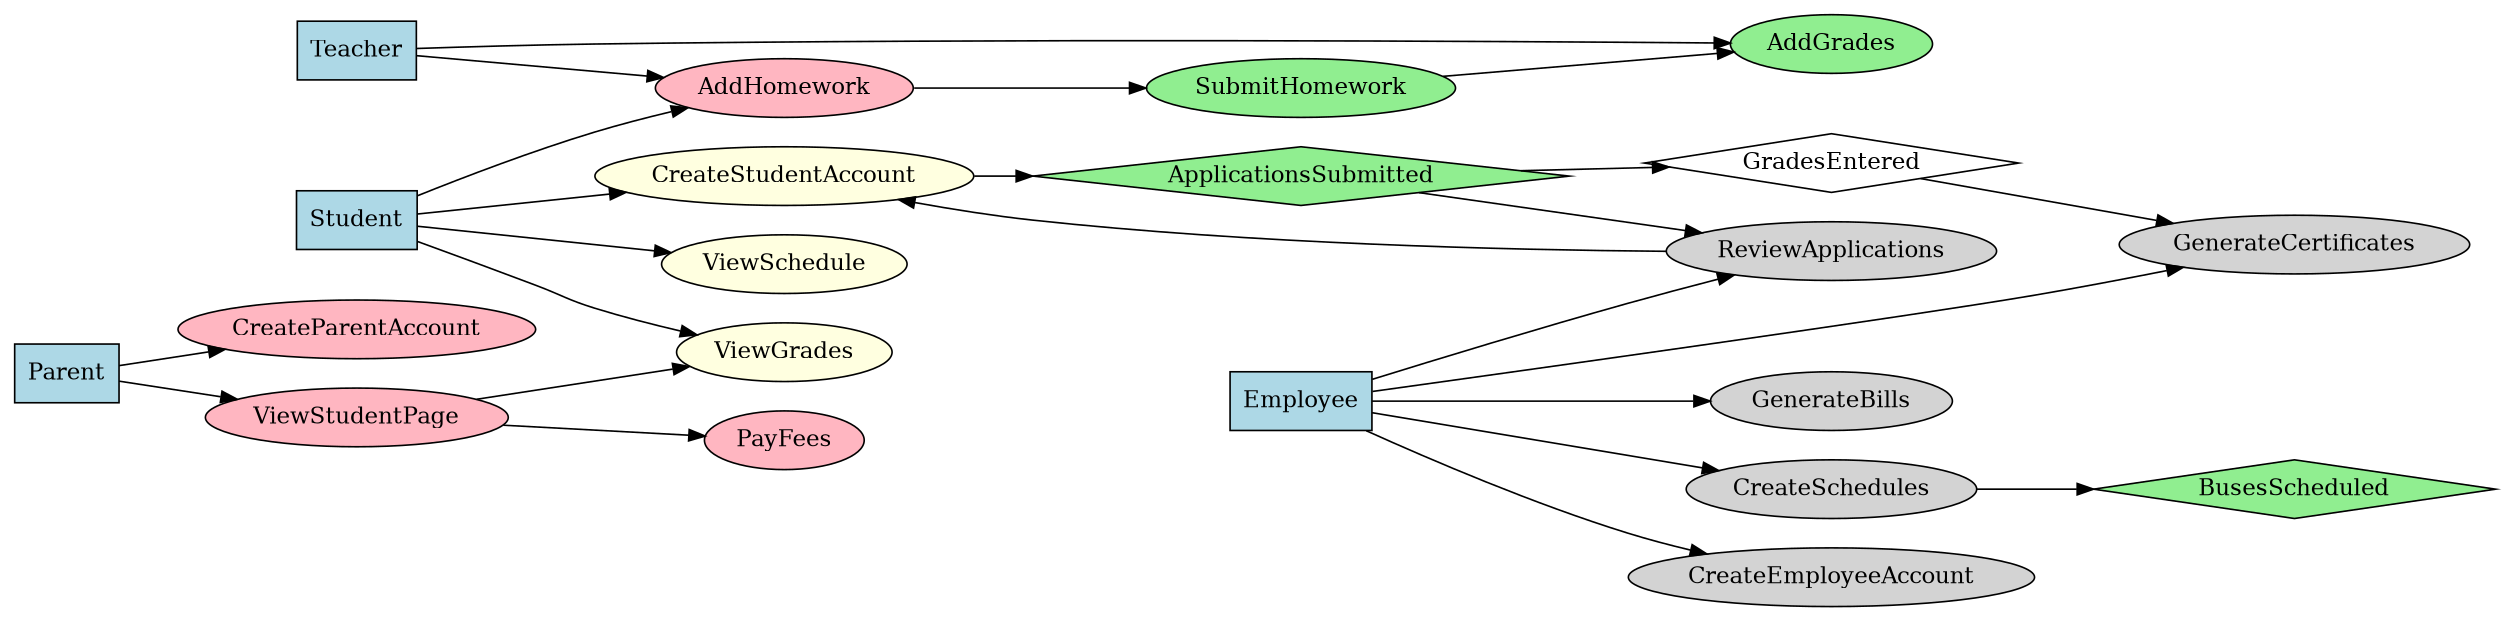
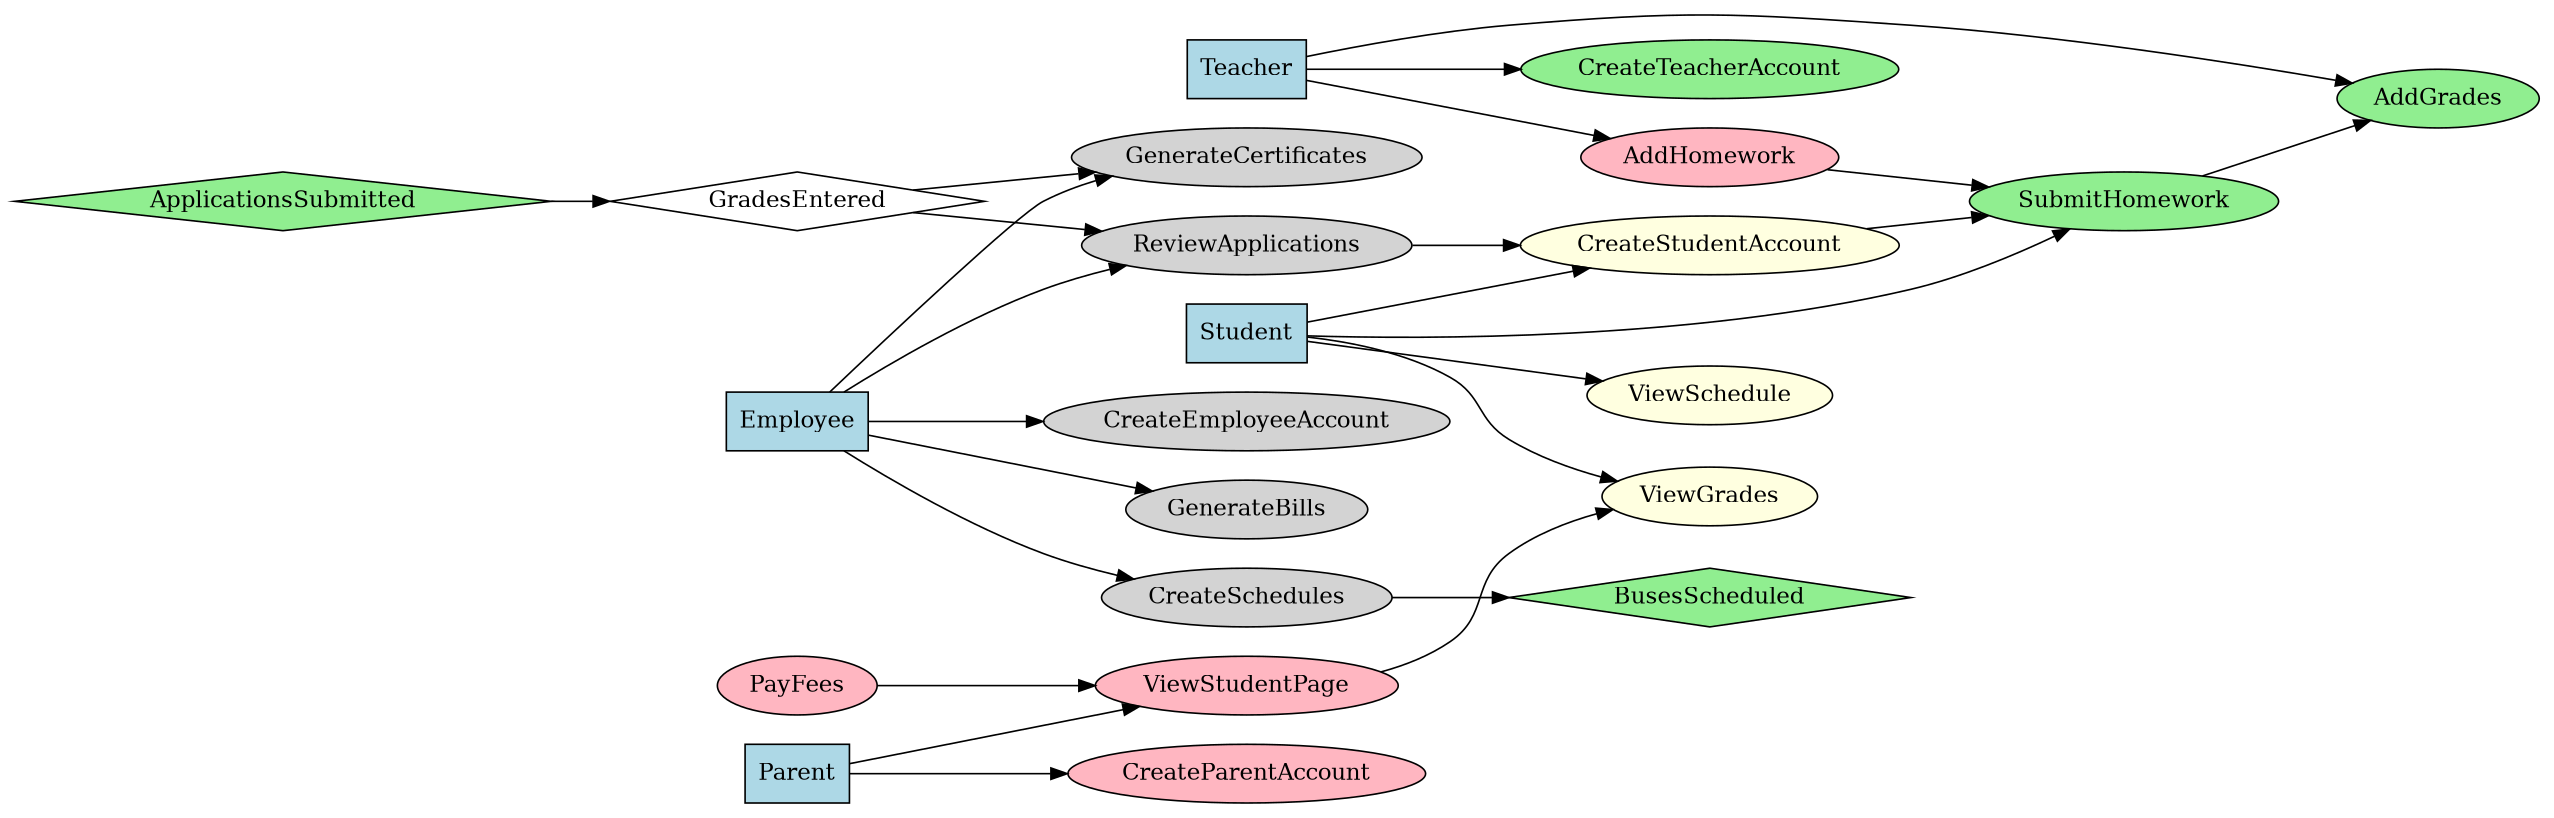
none -> (1710, 69)
(543, 149) -> (1687, 324)
(995, 176) -> (1919, 223)
(1552, 212) -> (999, 221)
(596, 430) -> (978, 686)
